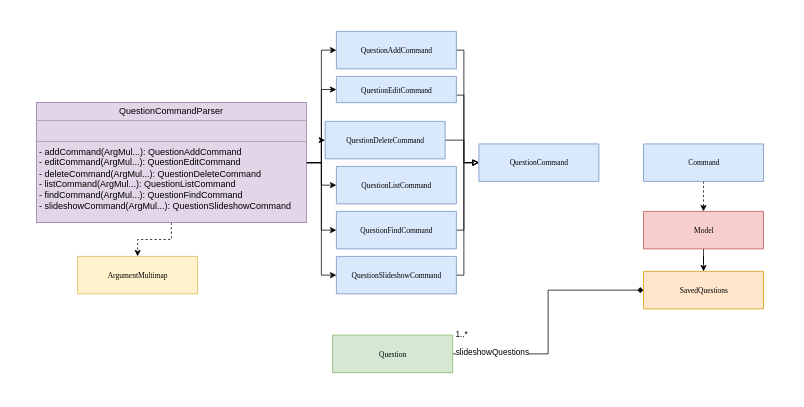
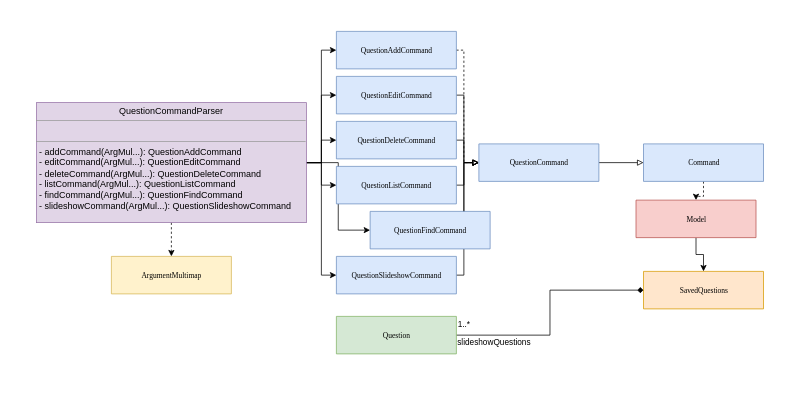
(464, 68) -> (464, 68)
(396, 89) -> (396, 95)
(385, 140) -> (396, 140)
none -> (618, 162)
none -> (459, 185)
(396, 230) -> (430, 230)
(704, 230) -> (696, 219)
(138, 275) -> (171, 275)
(393, 354) -> (396, 335)
